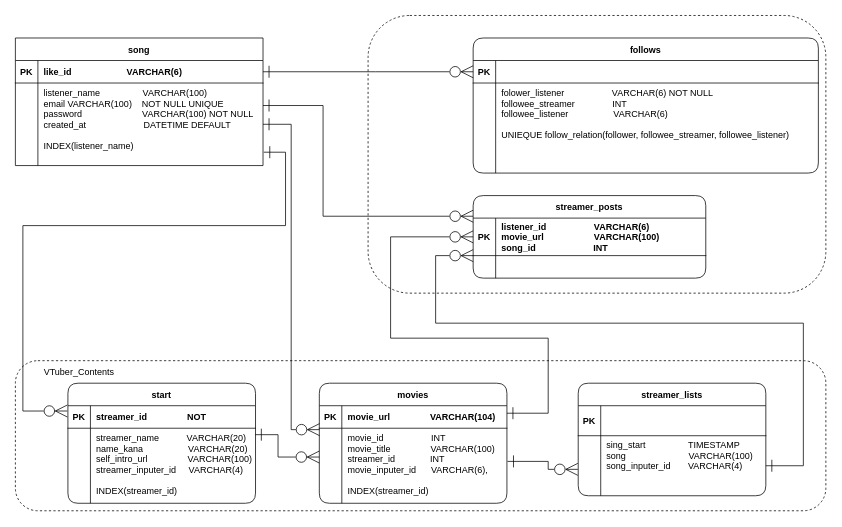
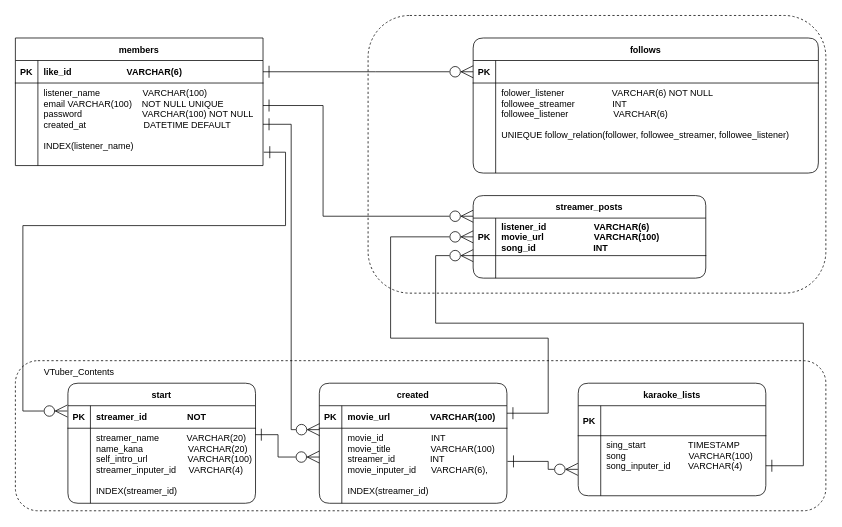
(139, 50) -> (139, 50)
(413, 395) -> (413, 395)
(671, 395) -> (671, 395)
(438, 417) -> (438, 417)
